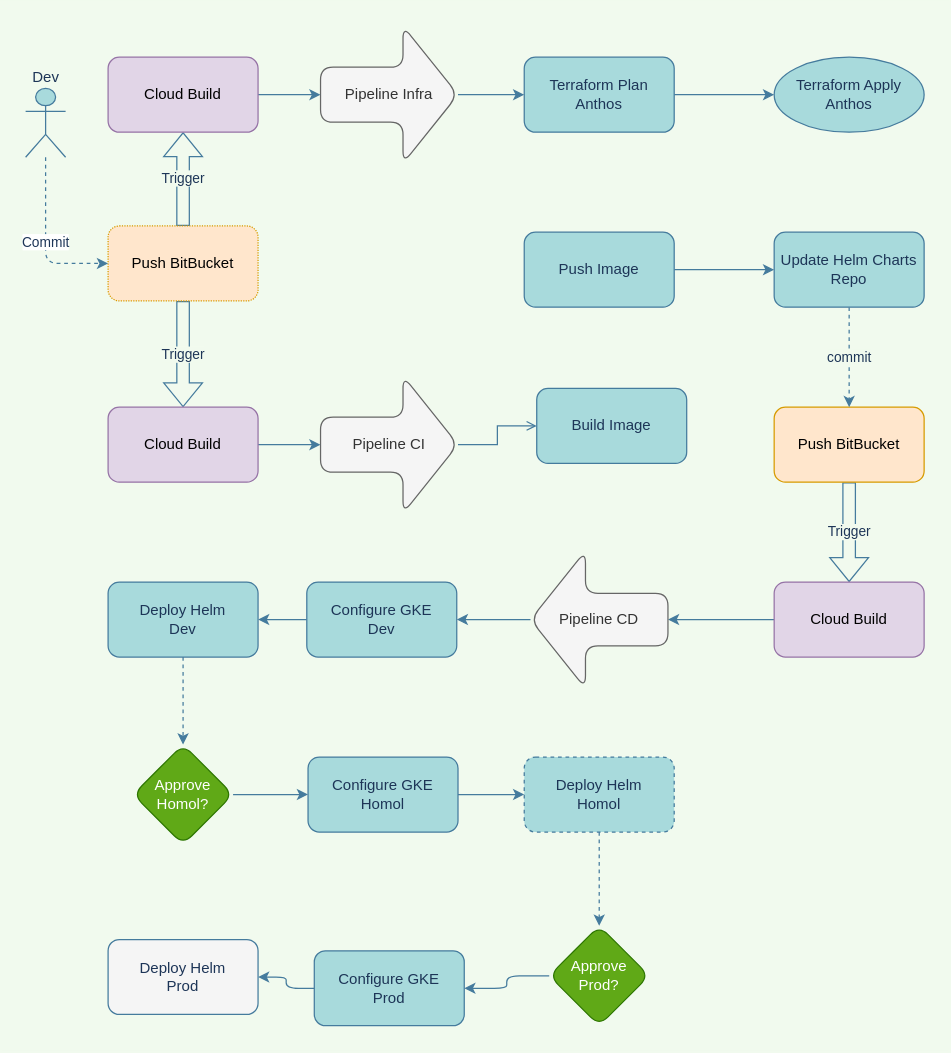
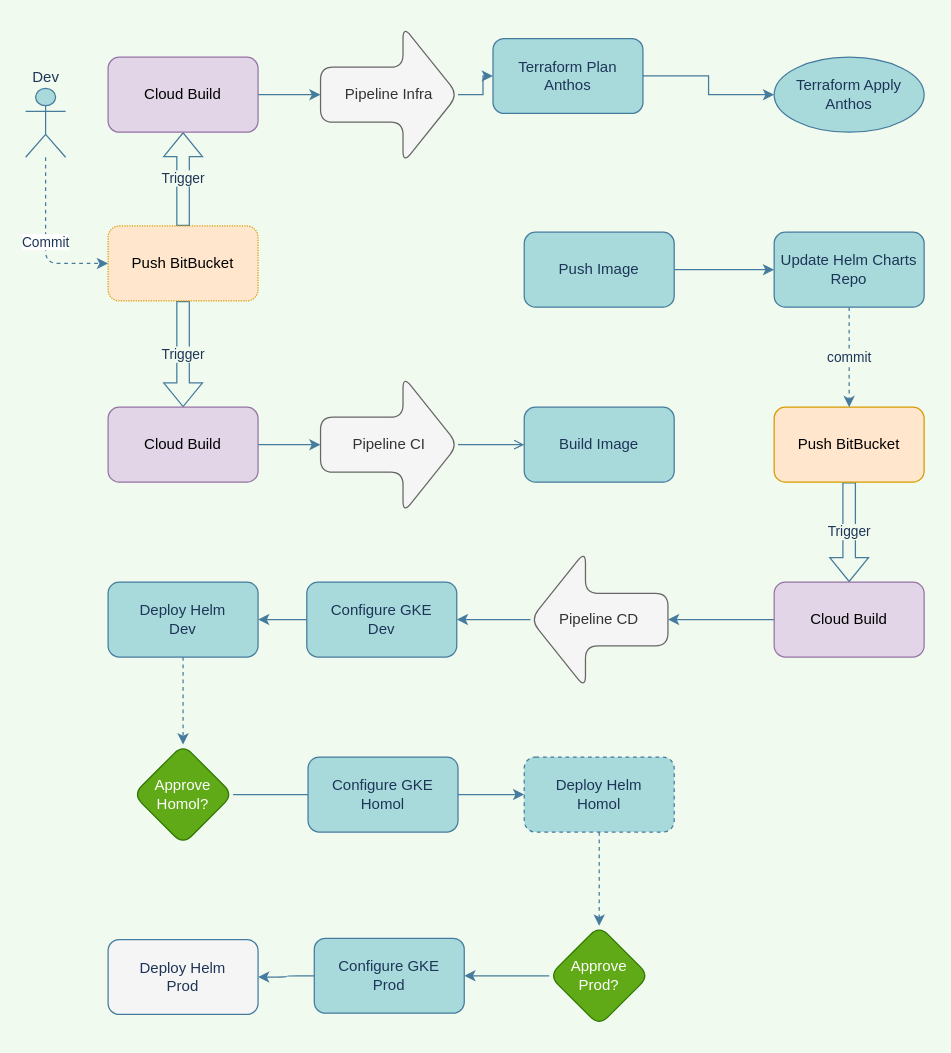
(599, 94) -> (568, 76)
(612, 426) -> (599, 444)
(298, 794) -> (301, 794)
(389, 988) -> (389, 976)
